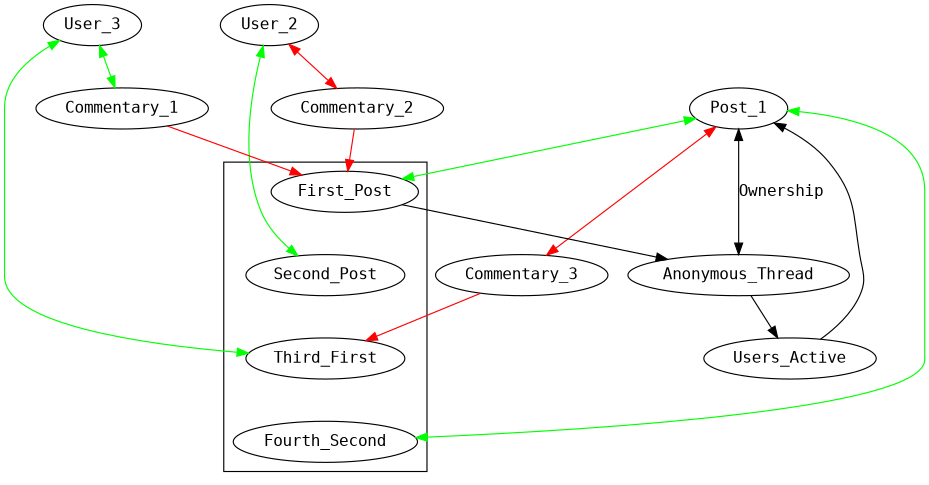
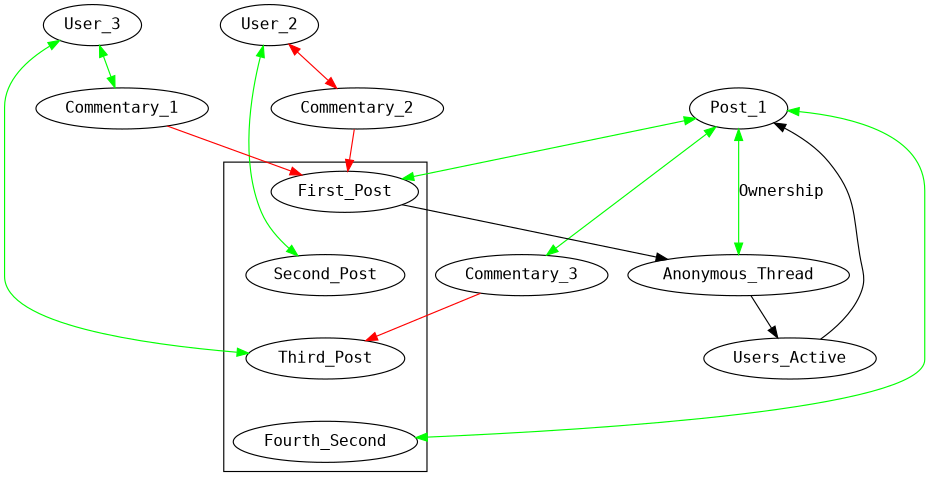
(631, 191) -> (631, 191)
(739, 192) -> (739, 192)
(325, 358) -> (325, 358)
